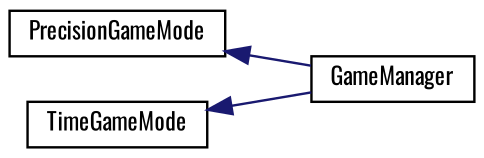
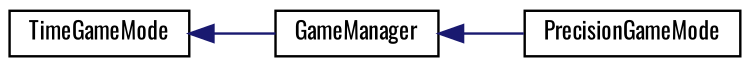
(280, 60) -> (494, 34)
